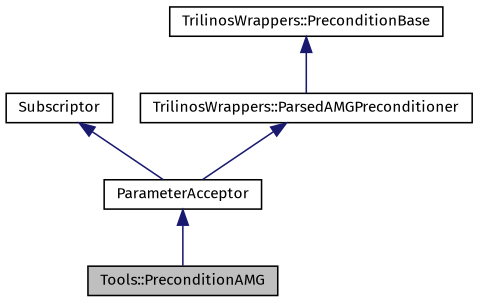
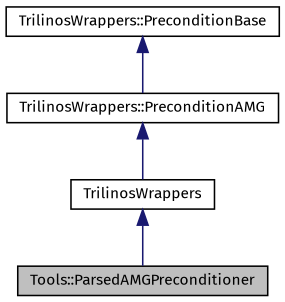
(59, 108) -> none
(306, 108) -> (143, 108)
(183, 194) -> (143, 194)
(183, 281) -> (143, 281)
